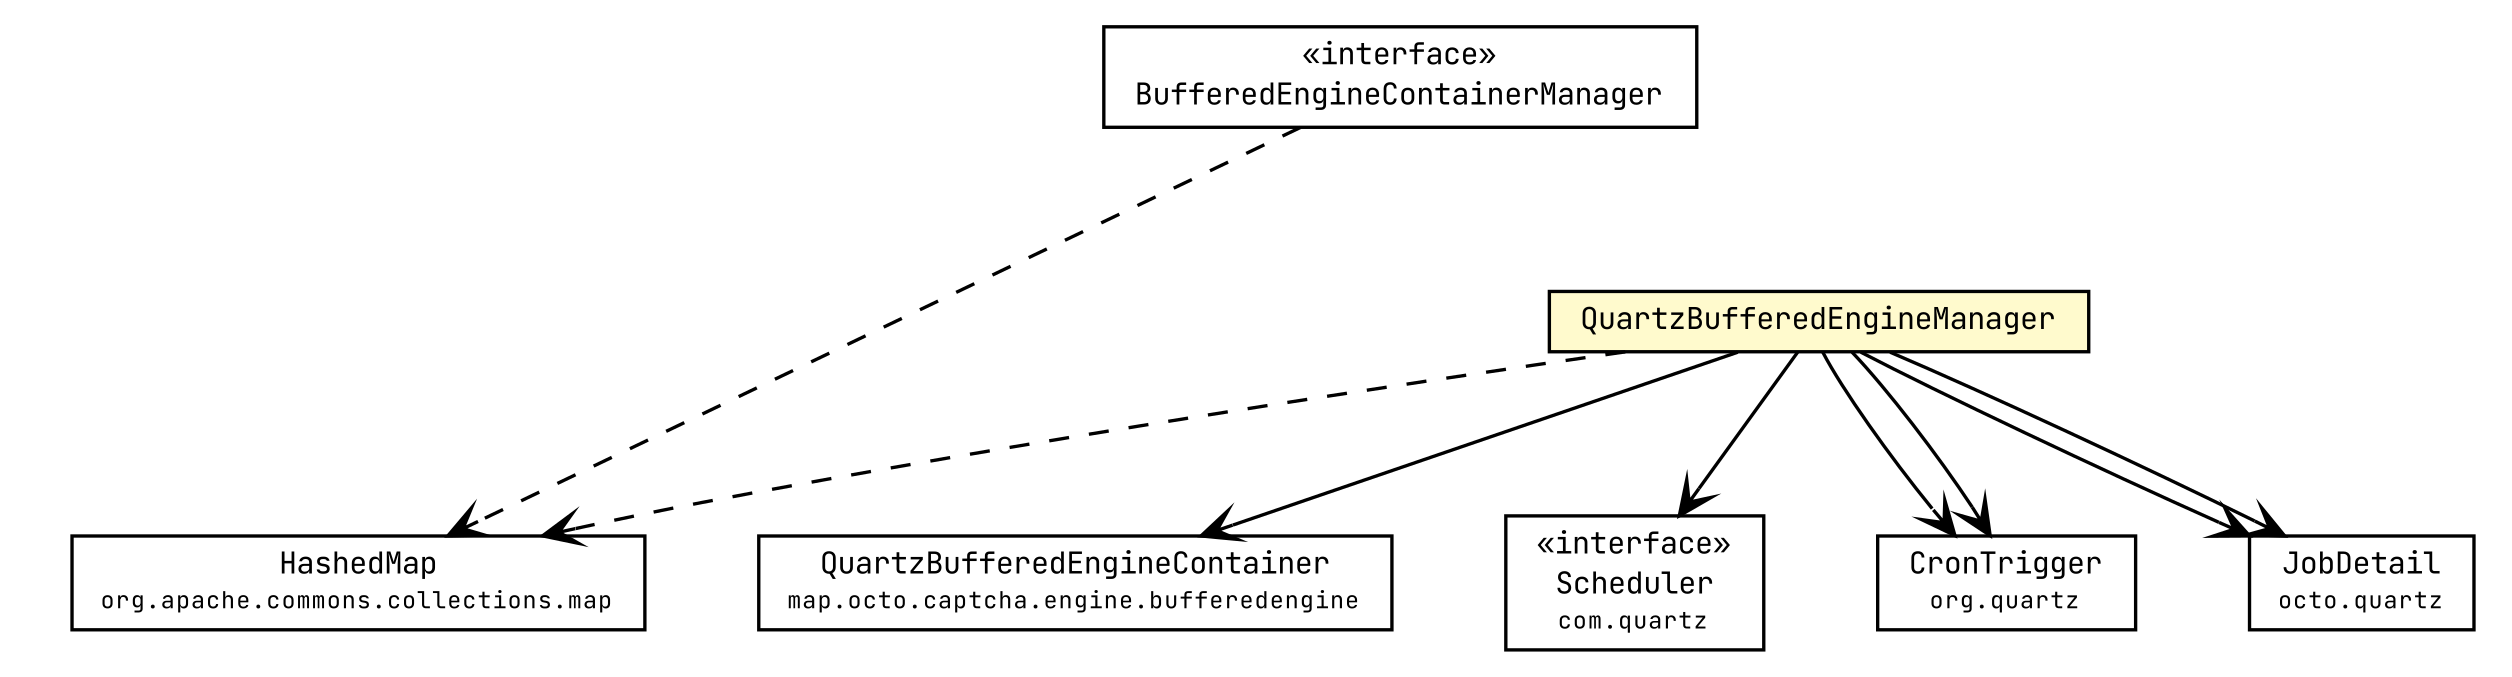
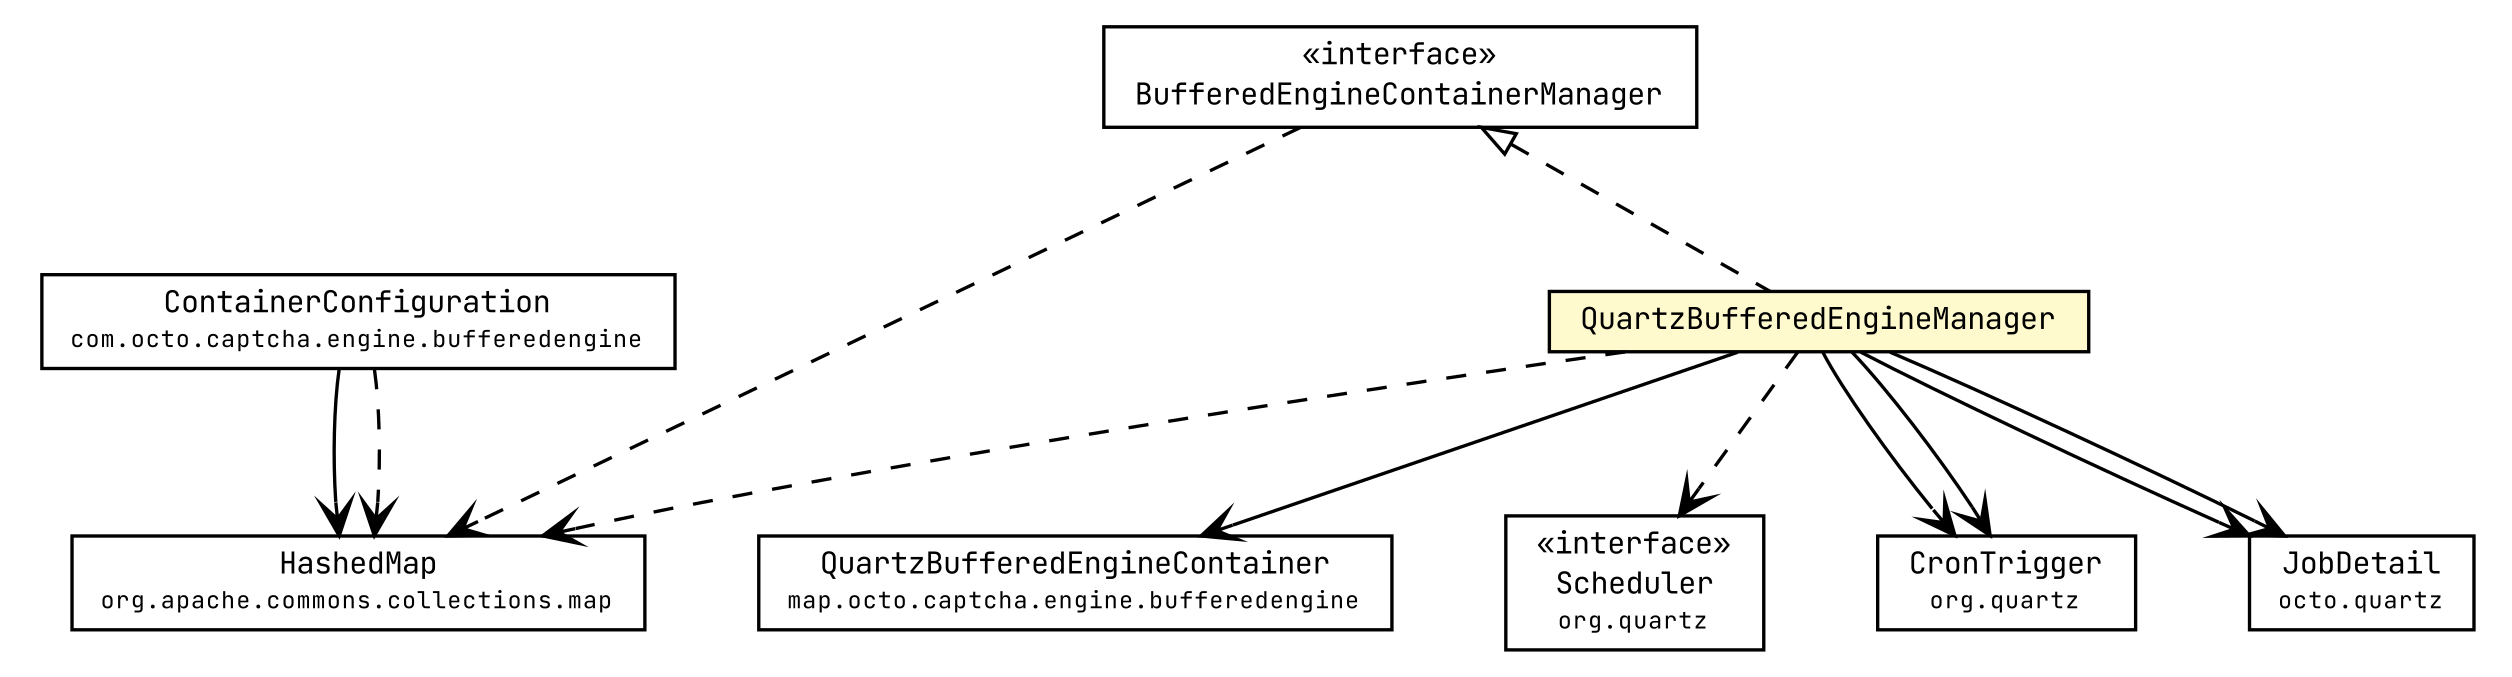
none -> (1641, 218)
none -> (357, 322)
(1748, 420) -> (1748, 420)
(1635, 621) -> (1635, 621)
